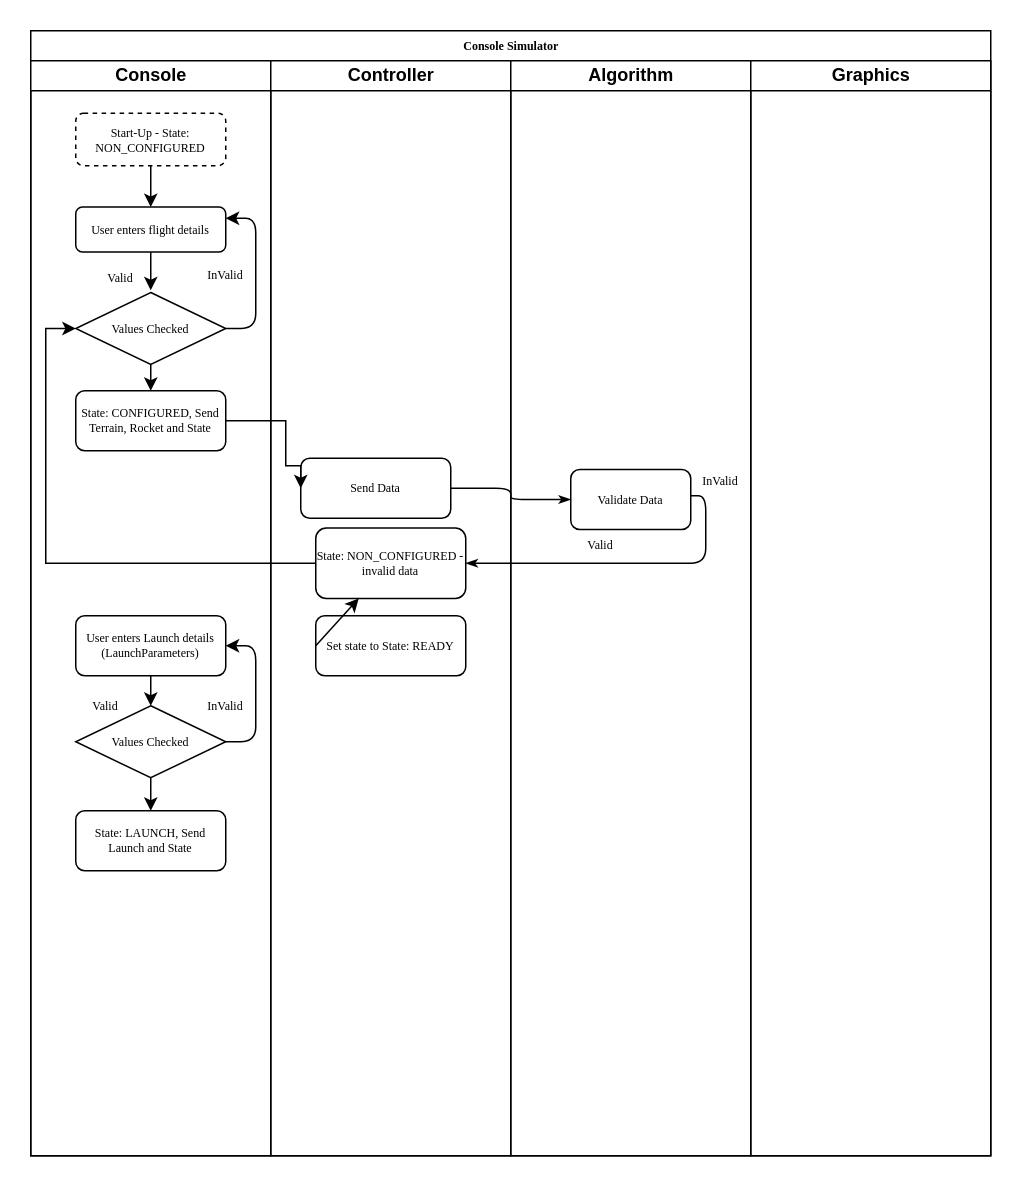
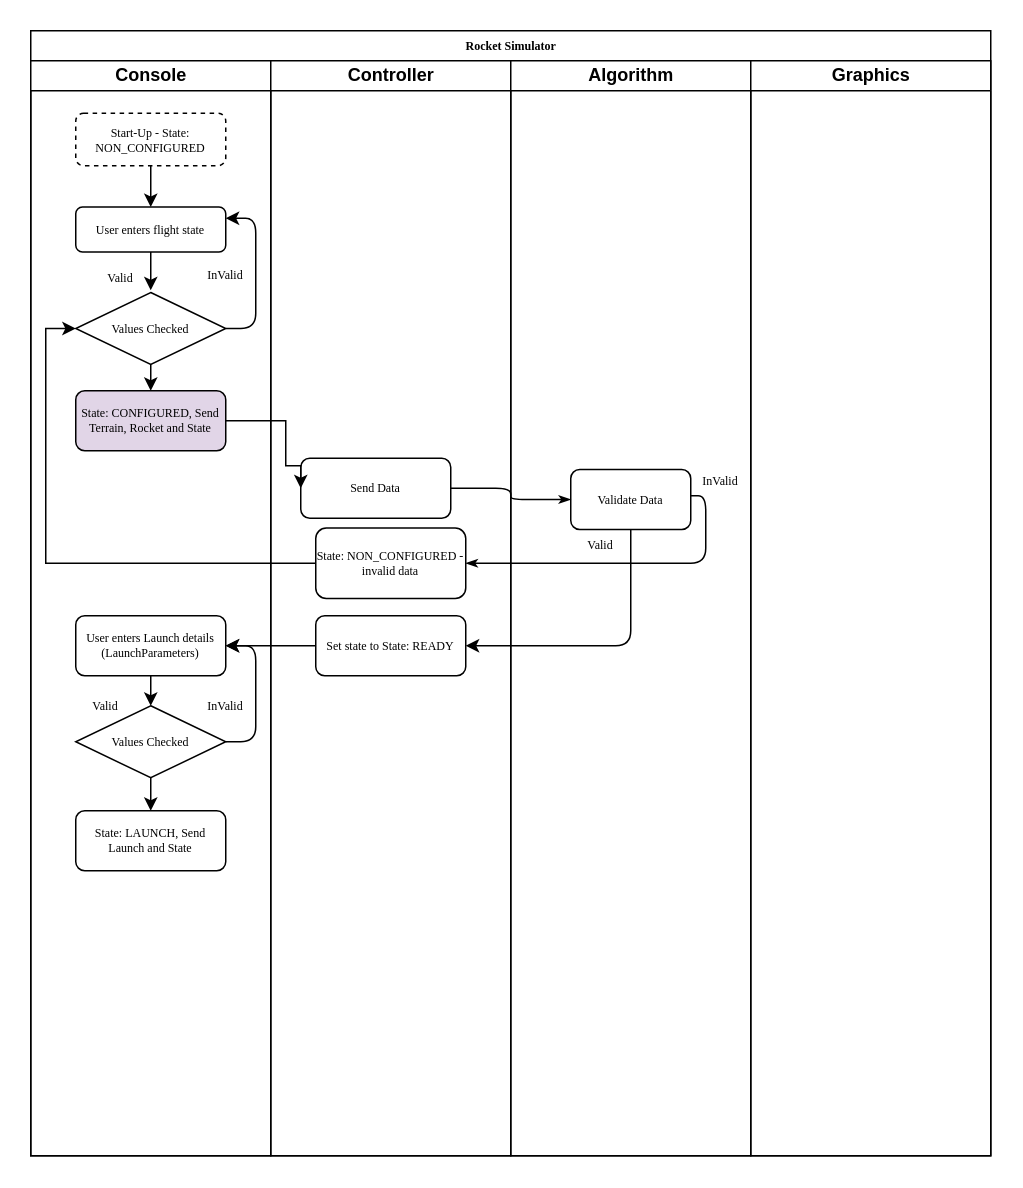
(512, 46) -> (512, 46)
(151, 230) -> (151, 230)
(151, 421) -> (151, 421)
(334, 626) -> (285, 646)
none -> (607, 646)
